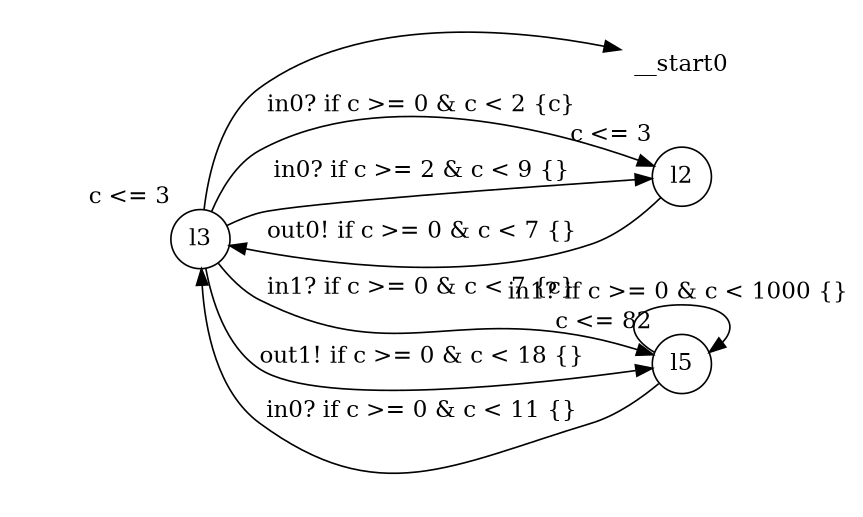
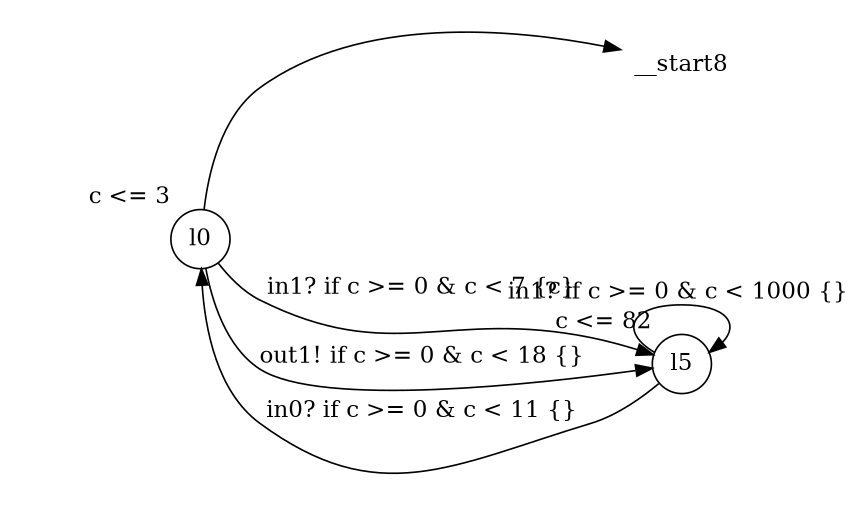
(682, 65) -> (682, 65)
(682, 177) -> none
(200, 239) -> (200, 239)
